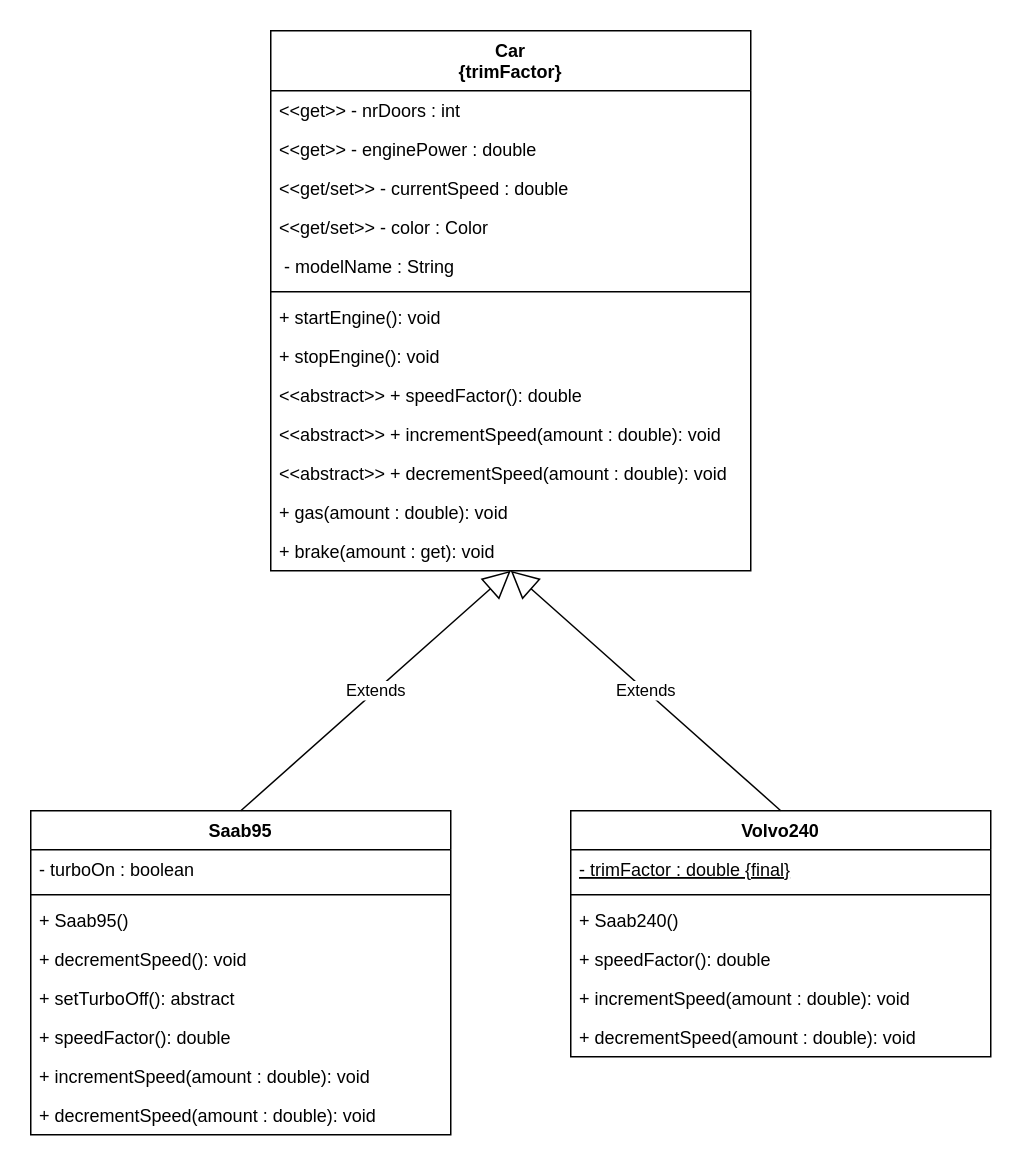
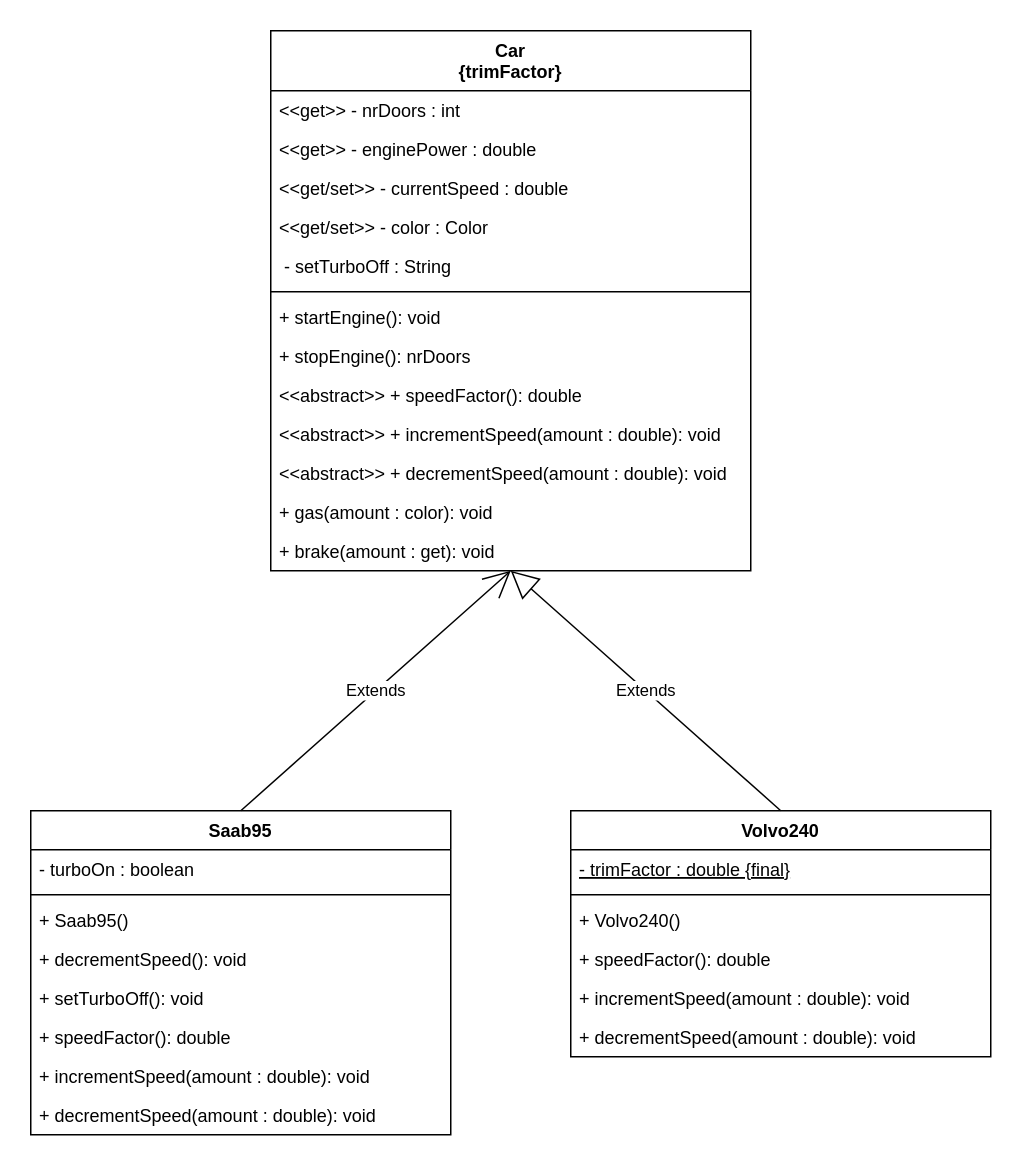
(366, 267) -> (378, 267)
(368, 357) -> (386, 357)
(401, 513) -> (396, 513)
(490, 589) -> (499, 582)
(632, 921) -> (635, 921)
(158, 999) -> (135, 999)
